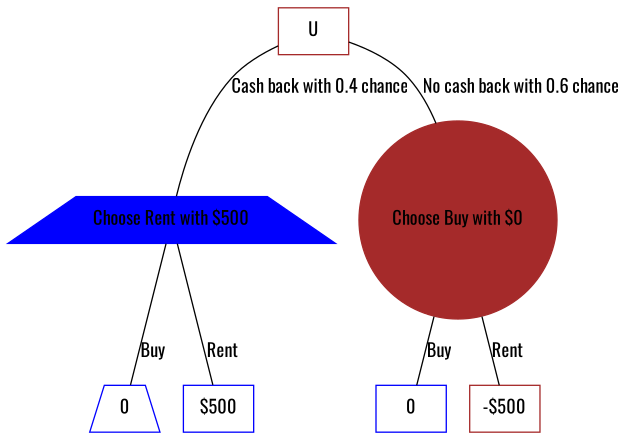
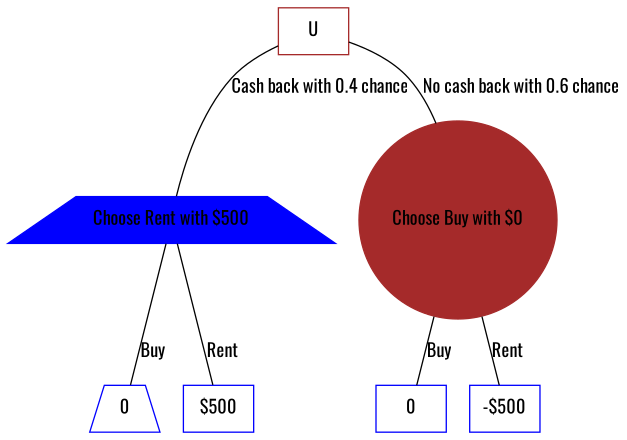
(505, 409) -> (505, 409)
